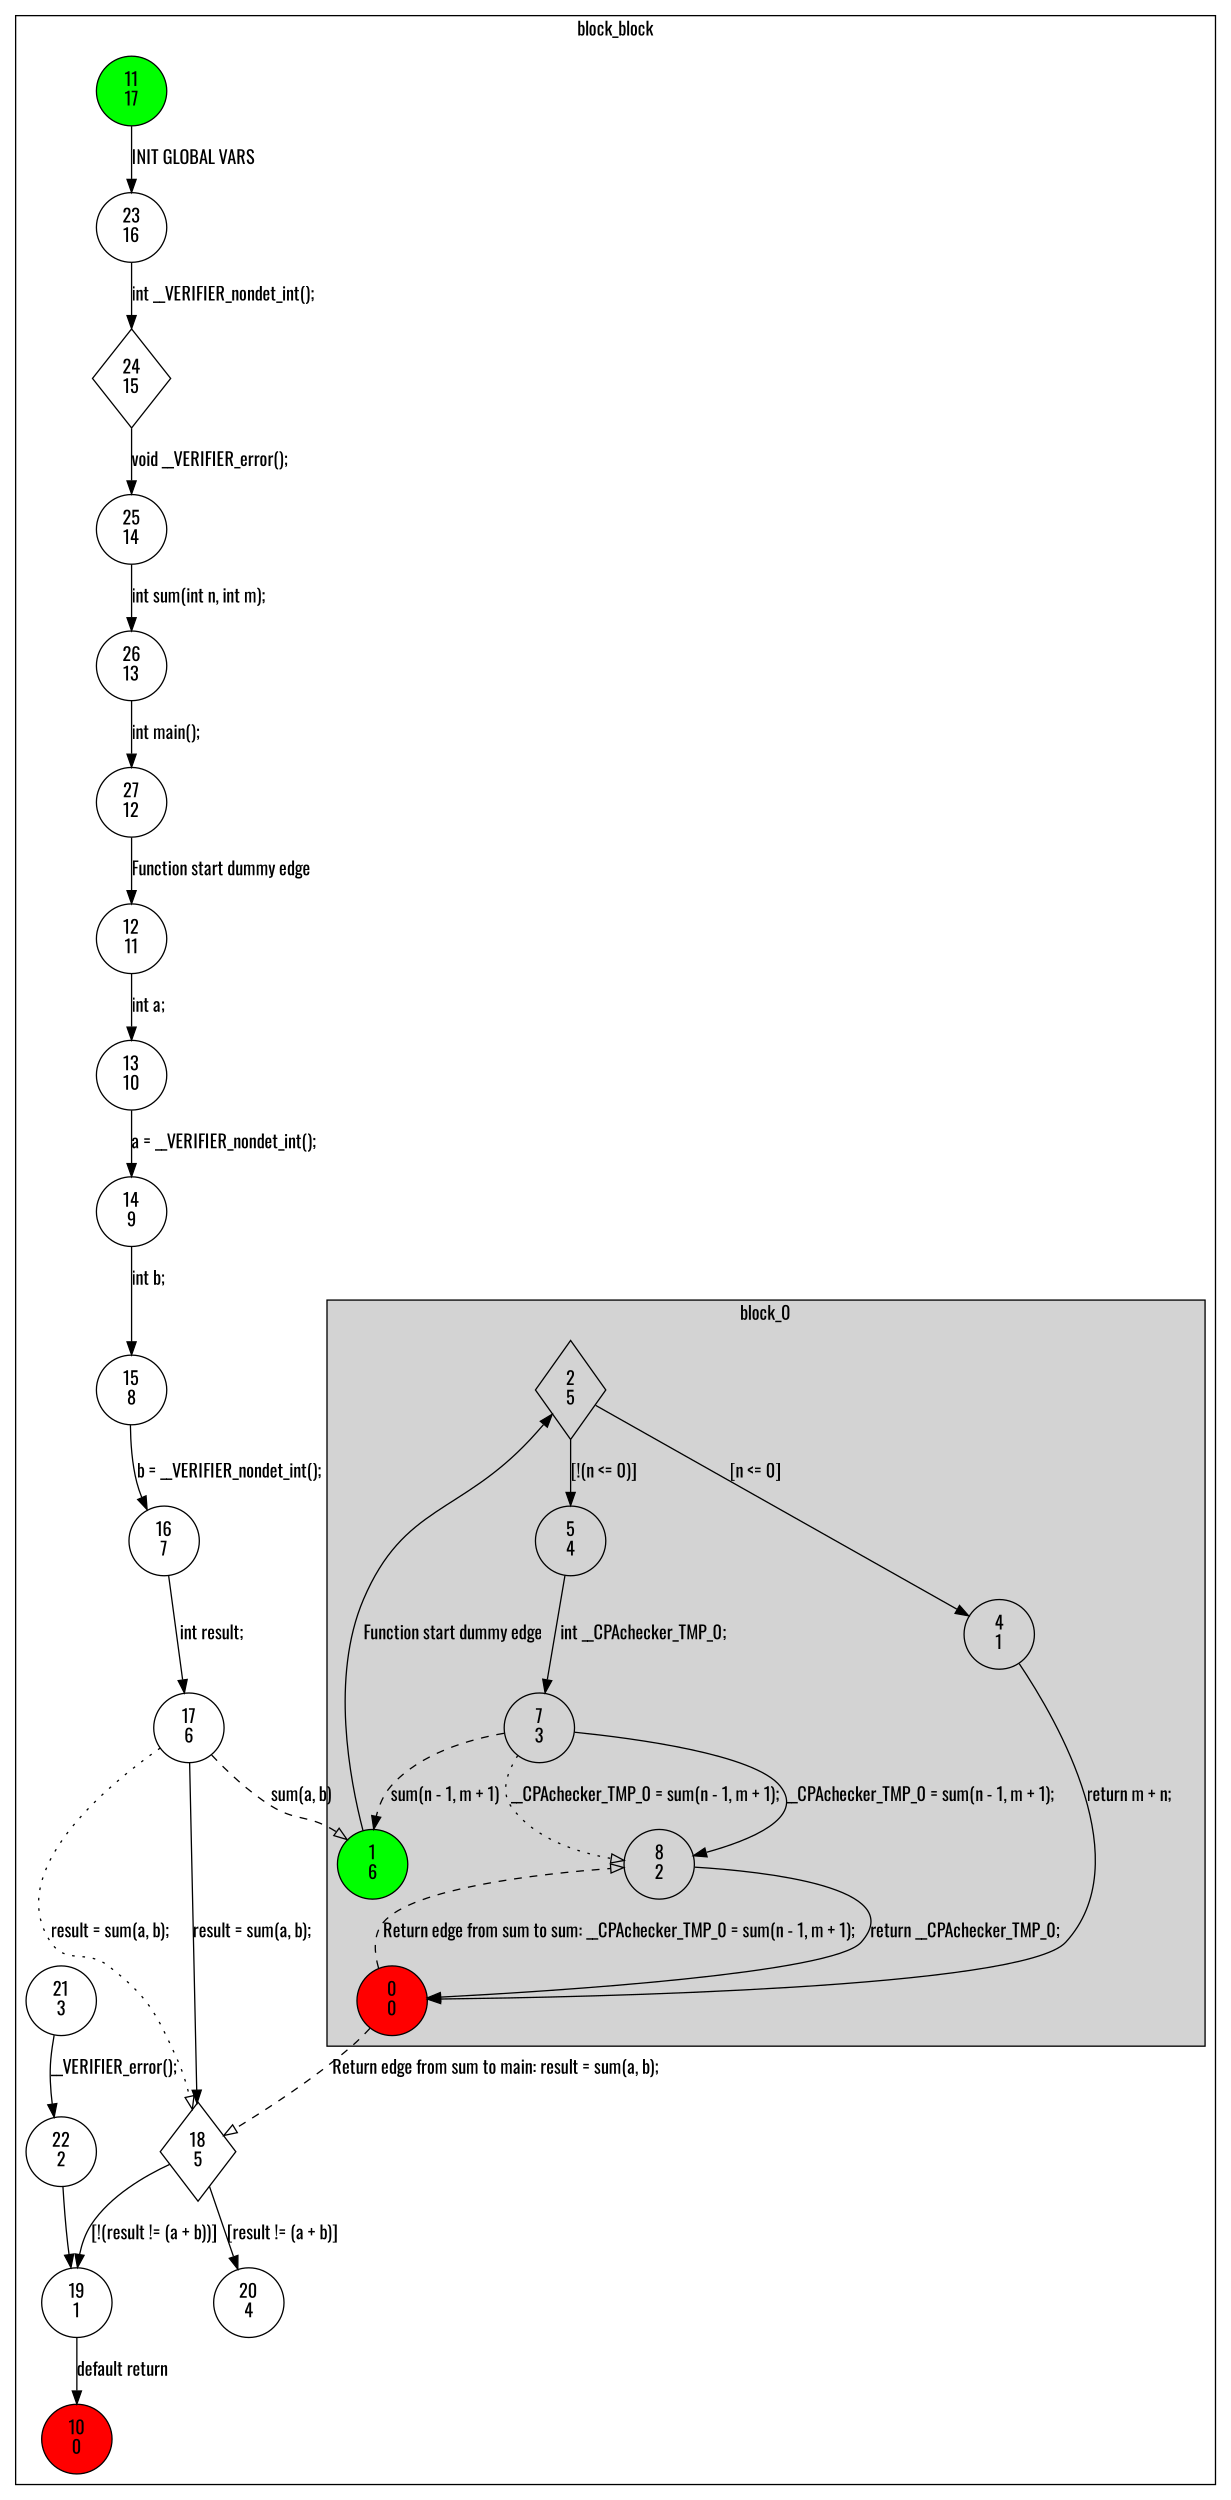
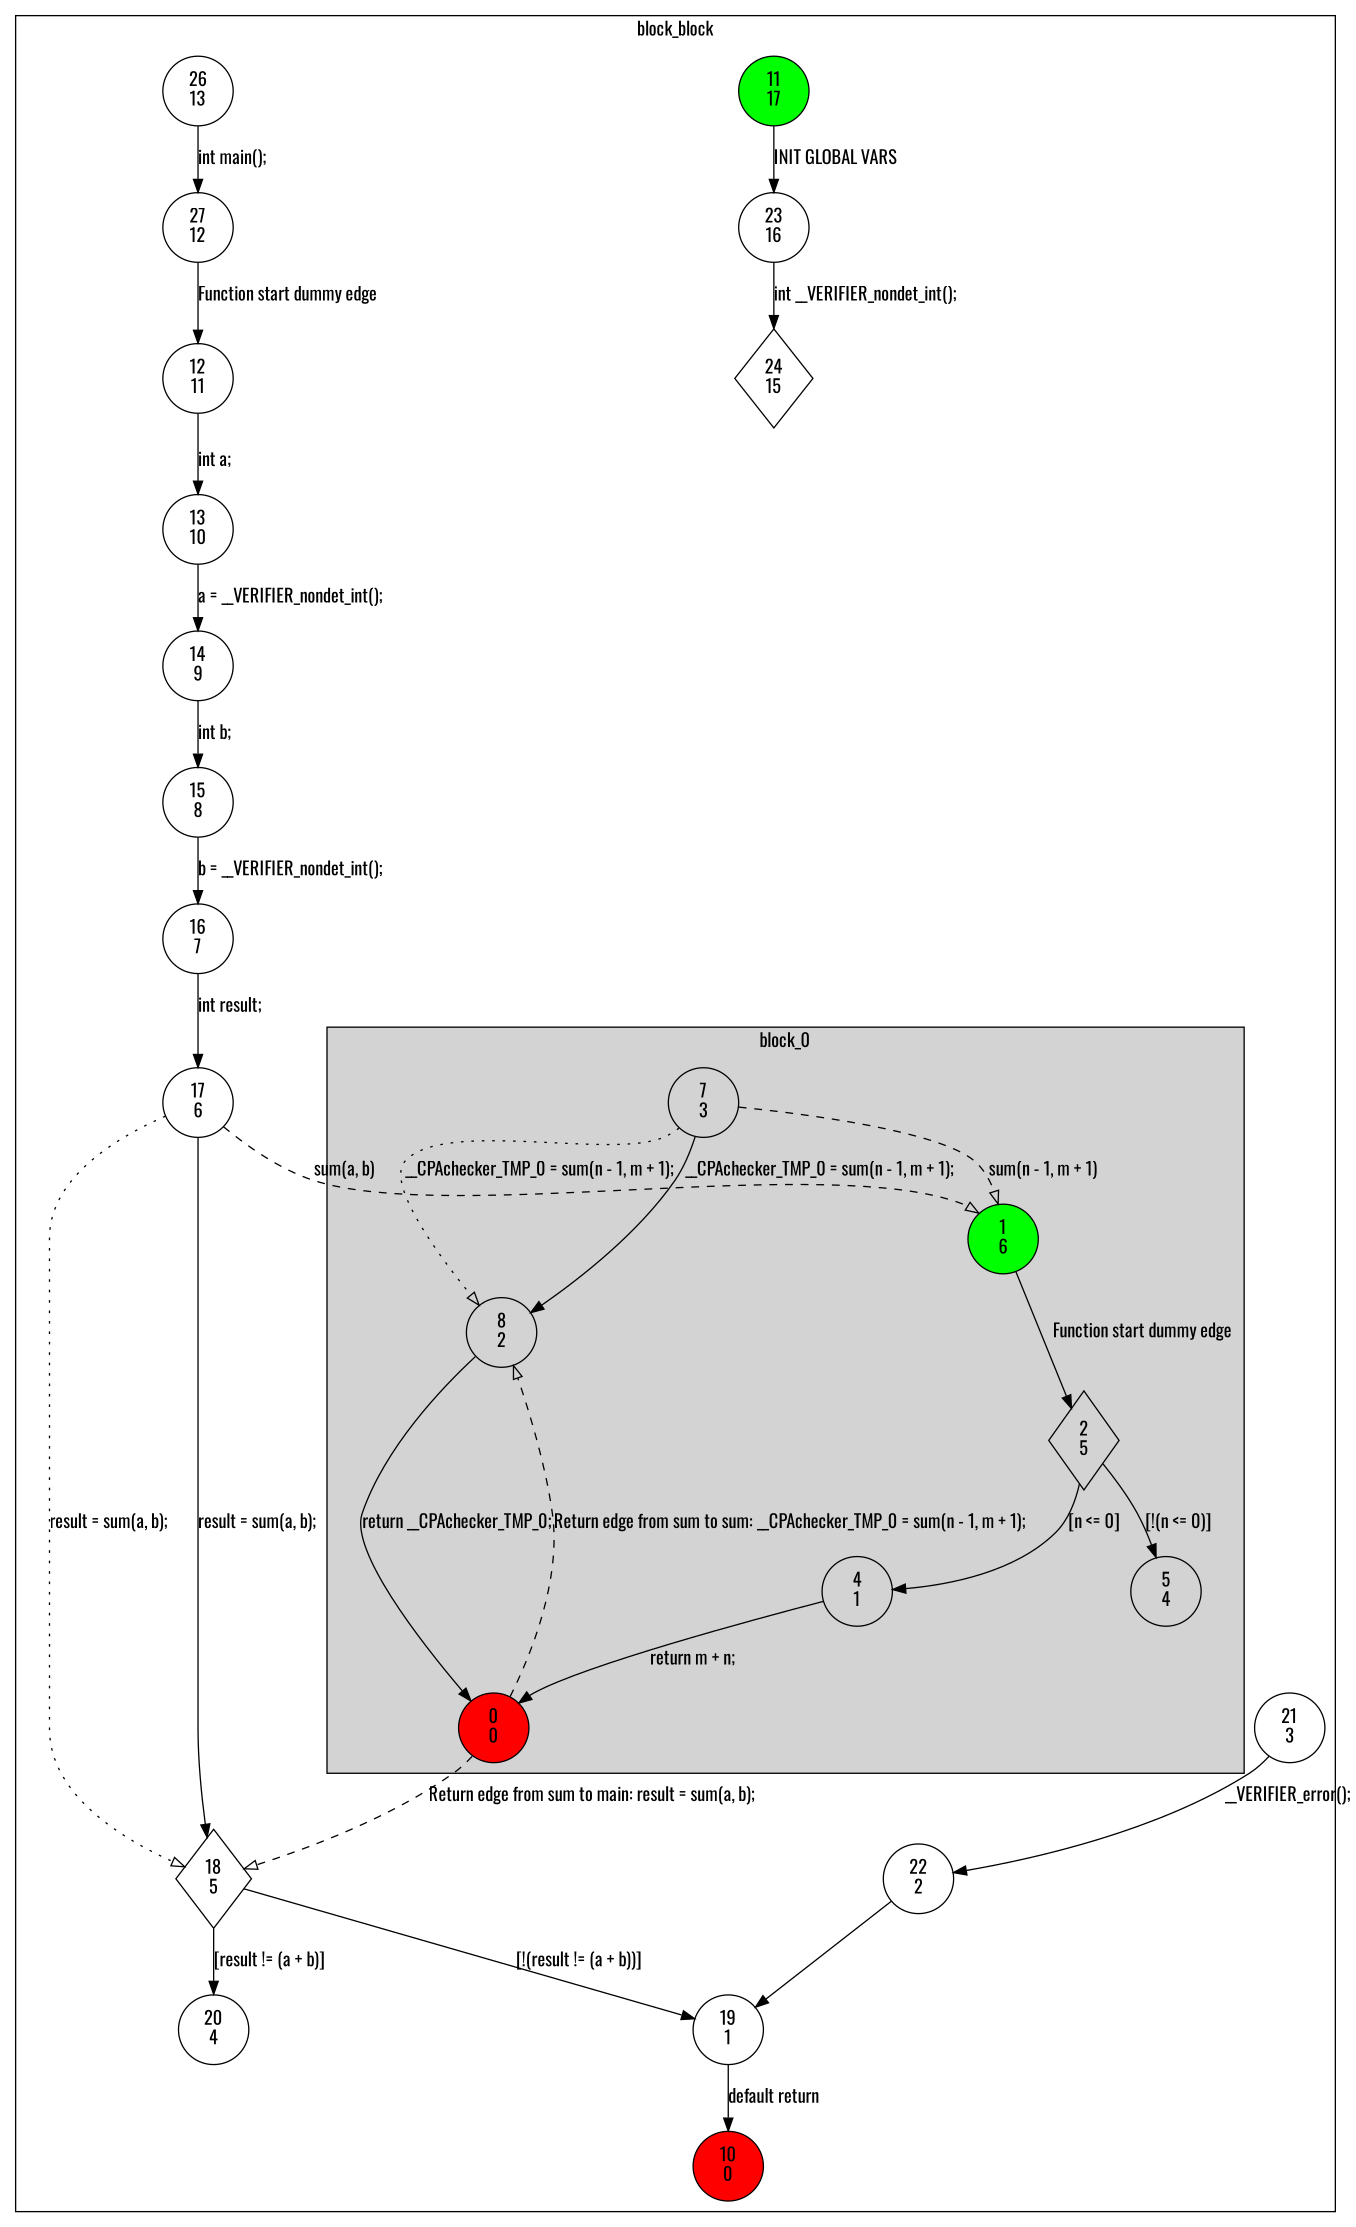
(132, 529) -> none
(556, 1628) -> none
(428, 1758) -> (877, 1127)
